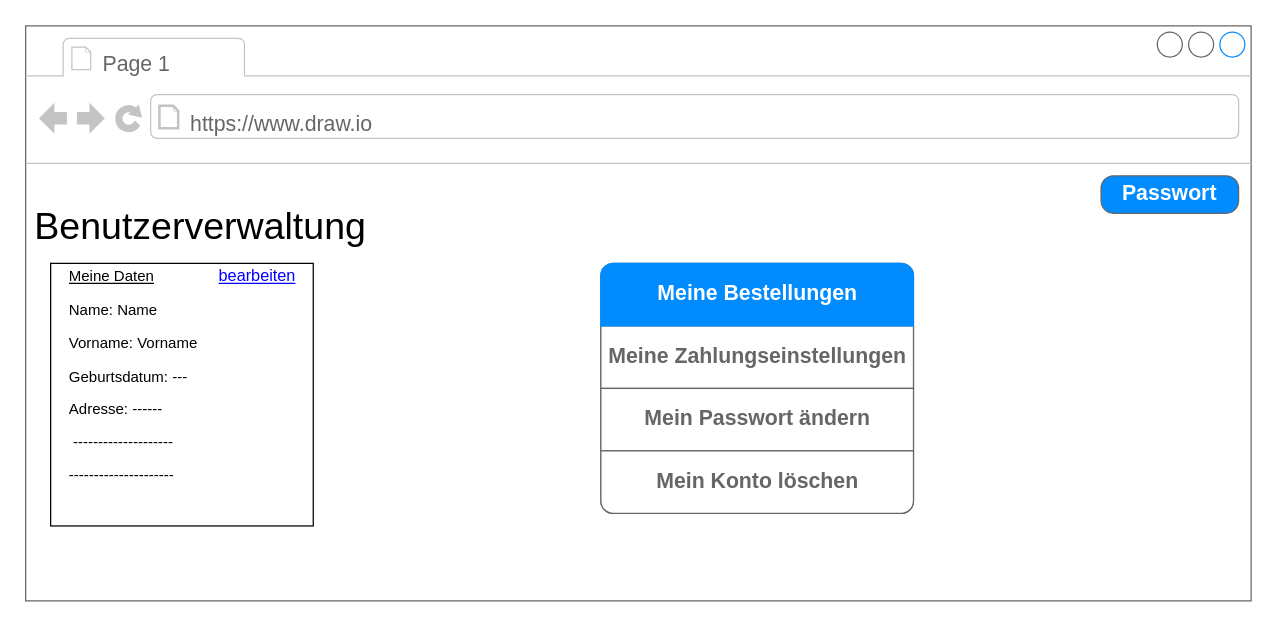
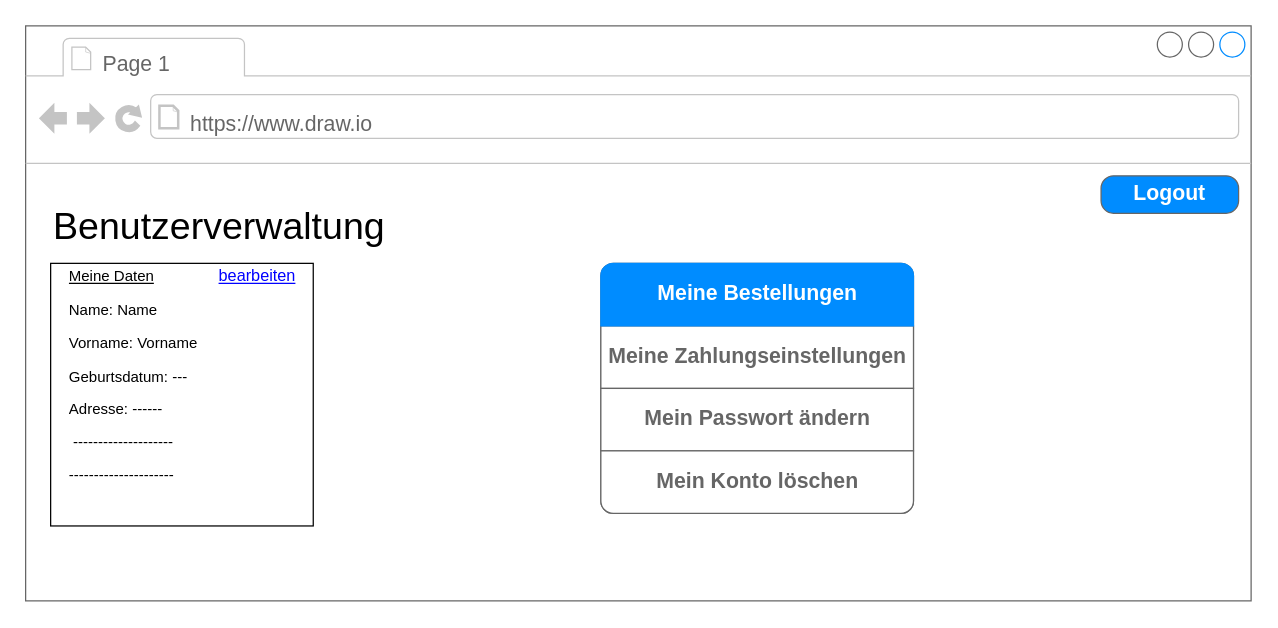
(1169, 194) -> (1169, 194)
(201, 226) -> (219, 226)
